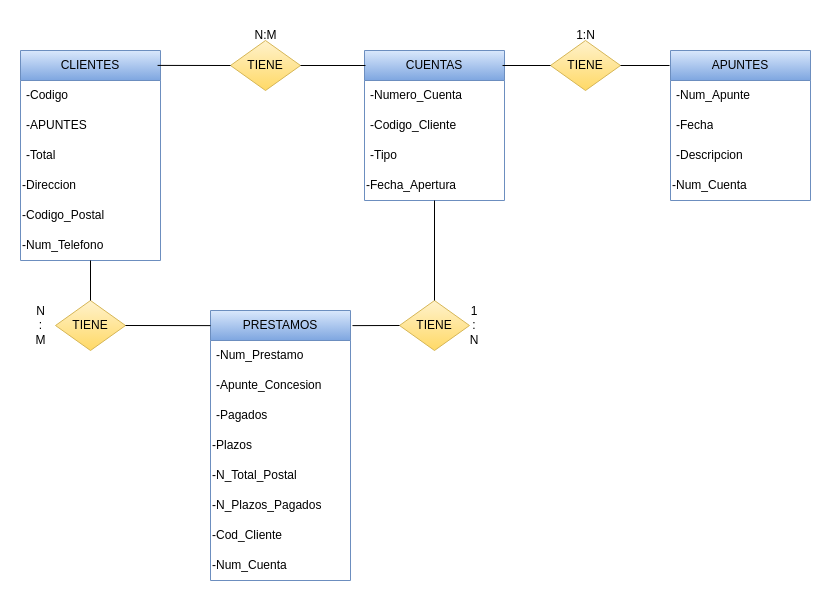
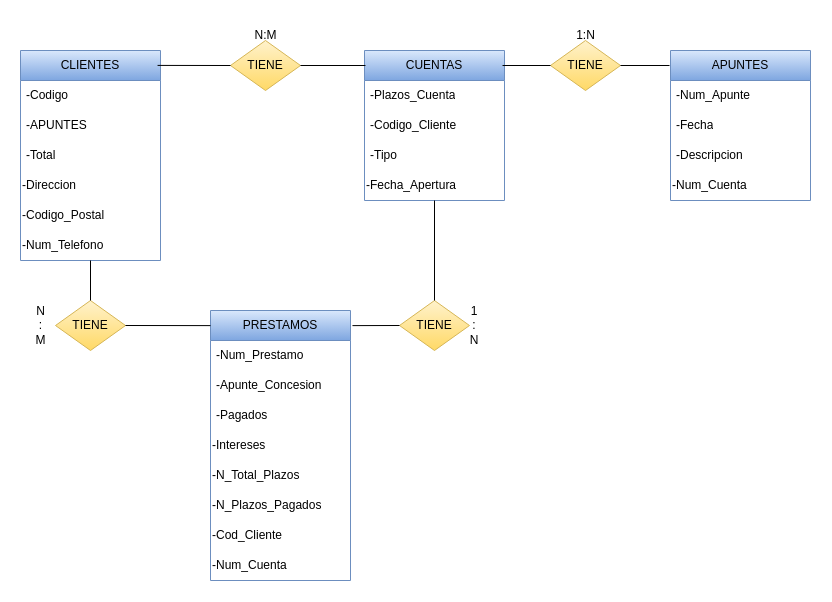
(418, 96) -> (416, 96)
(234, 446) -> (246, 446)
(260, 476) -> (260, 476)
